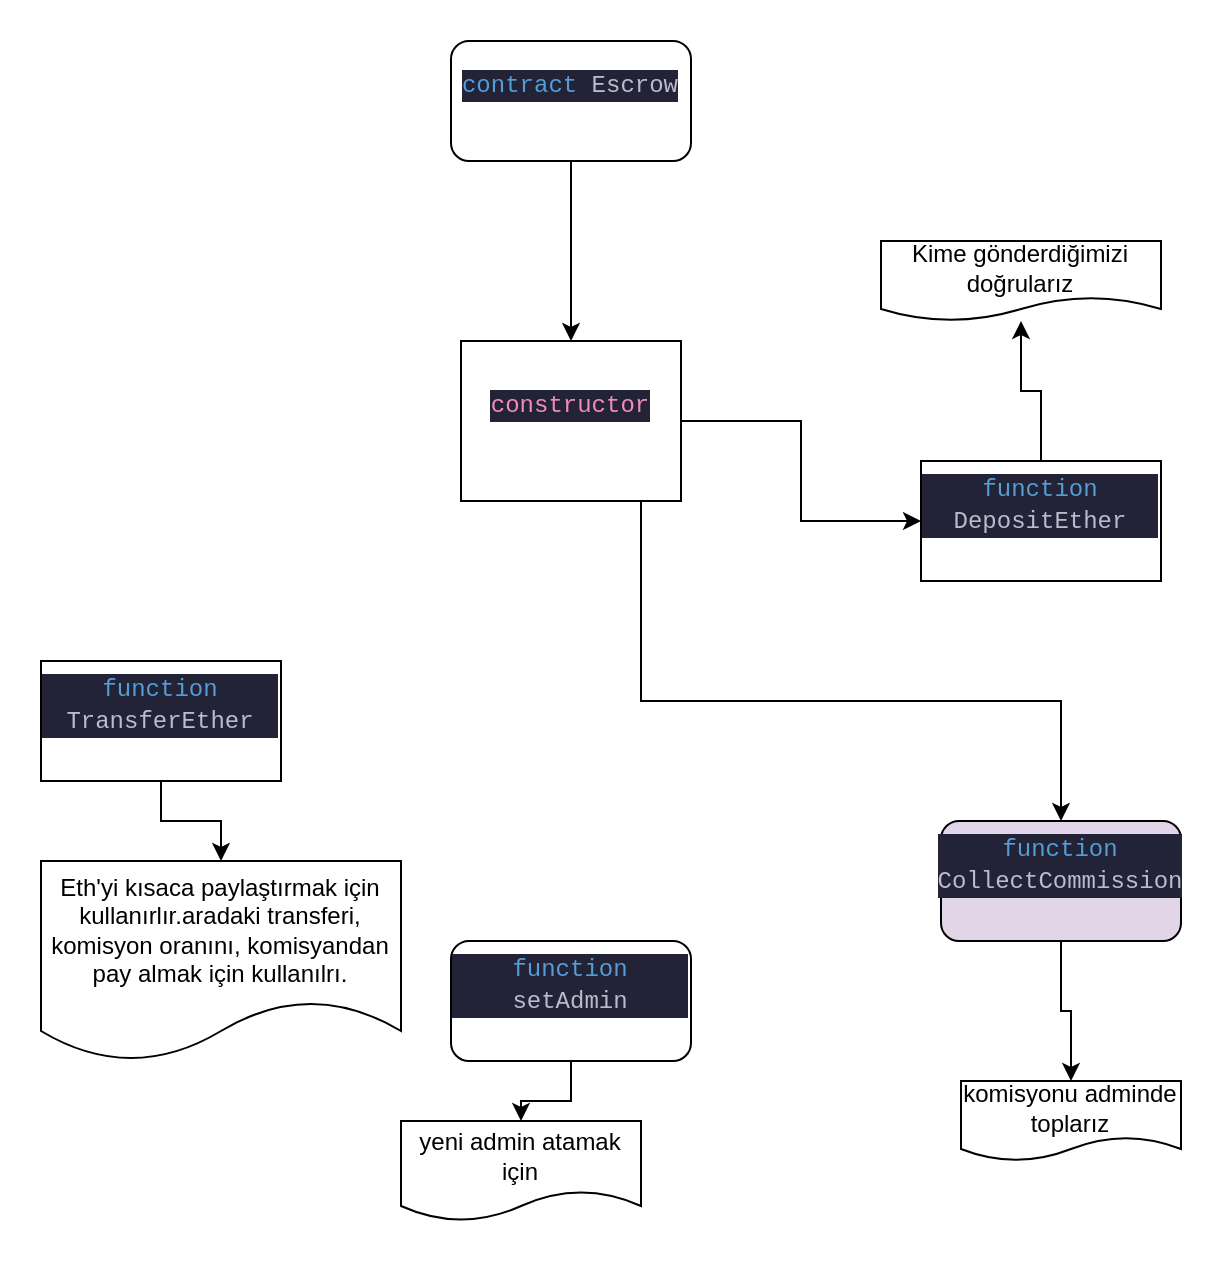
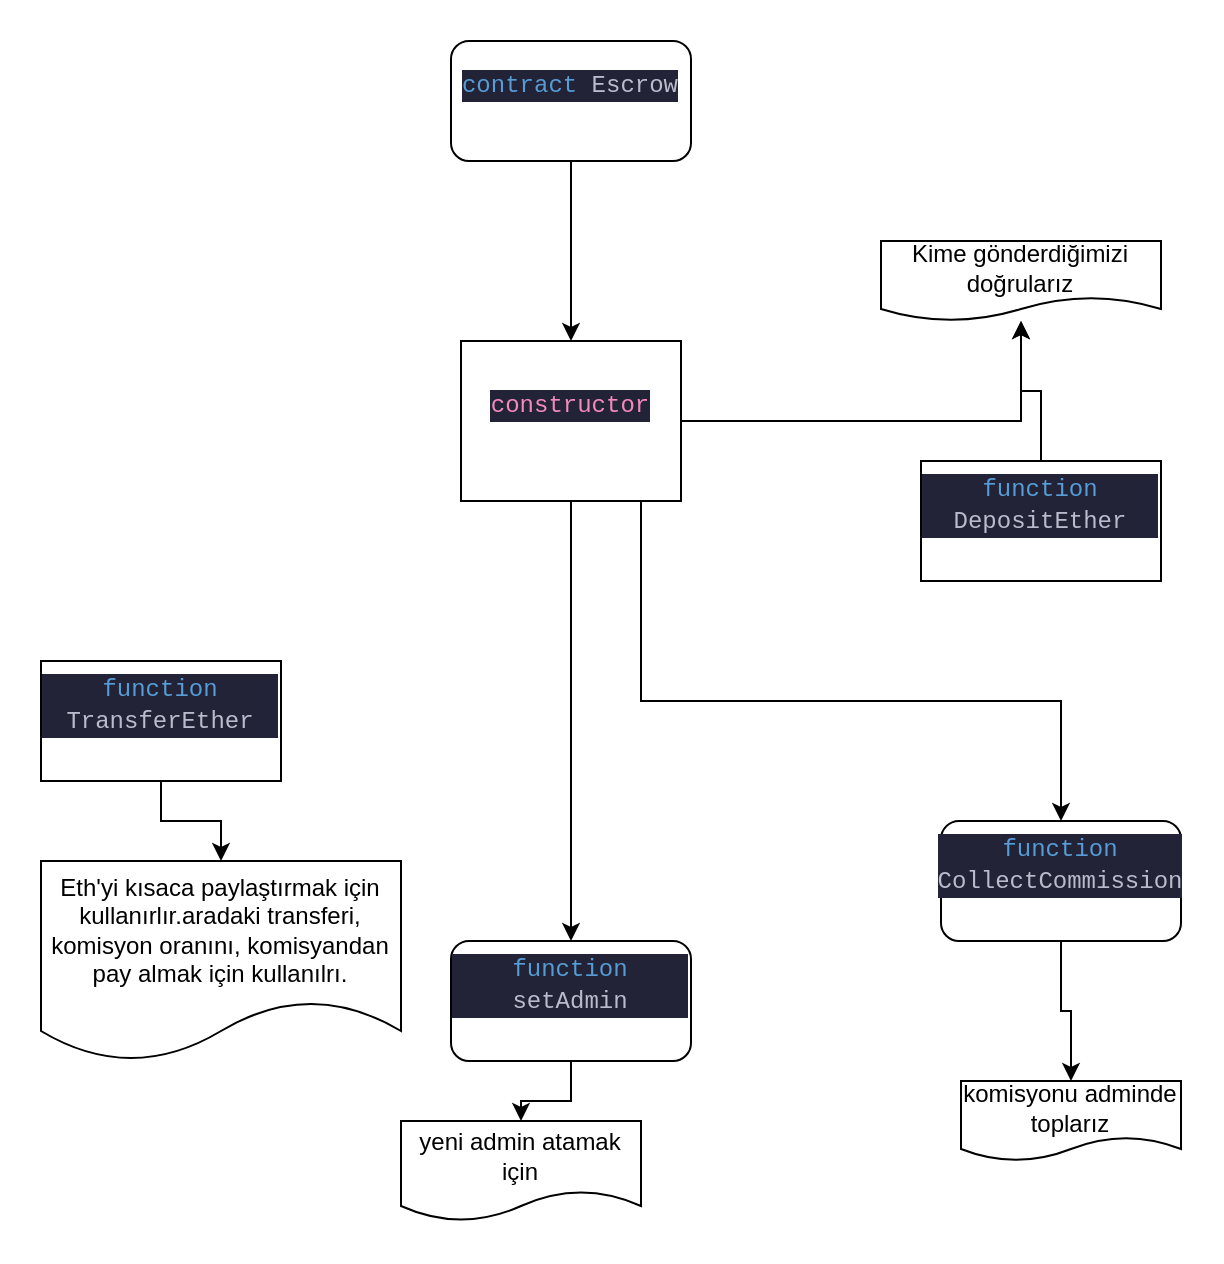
(803, 521) -> (923, 421)
none -> (571, 714)
(1061, 881) -> (1061, 881)
